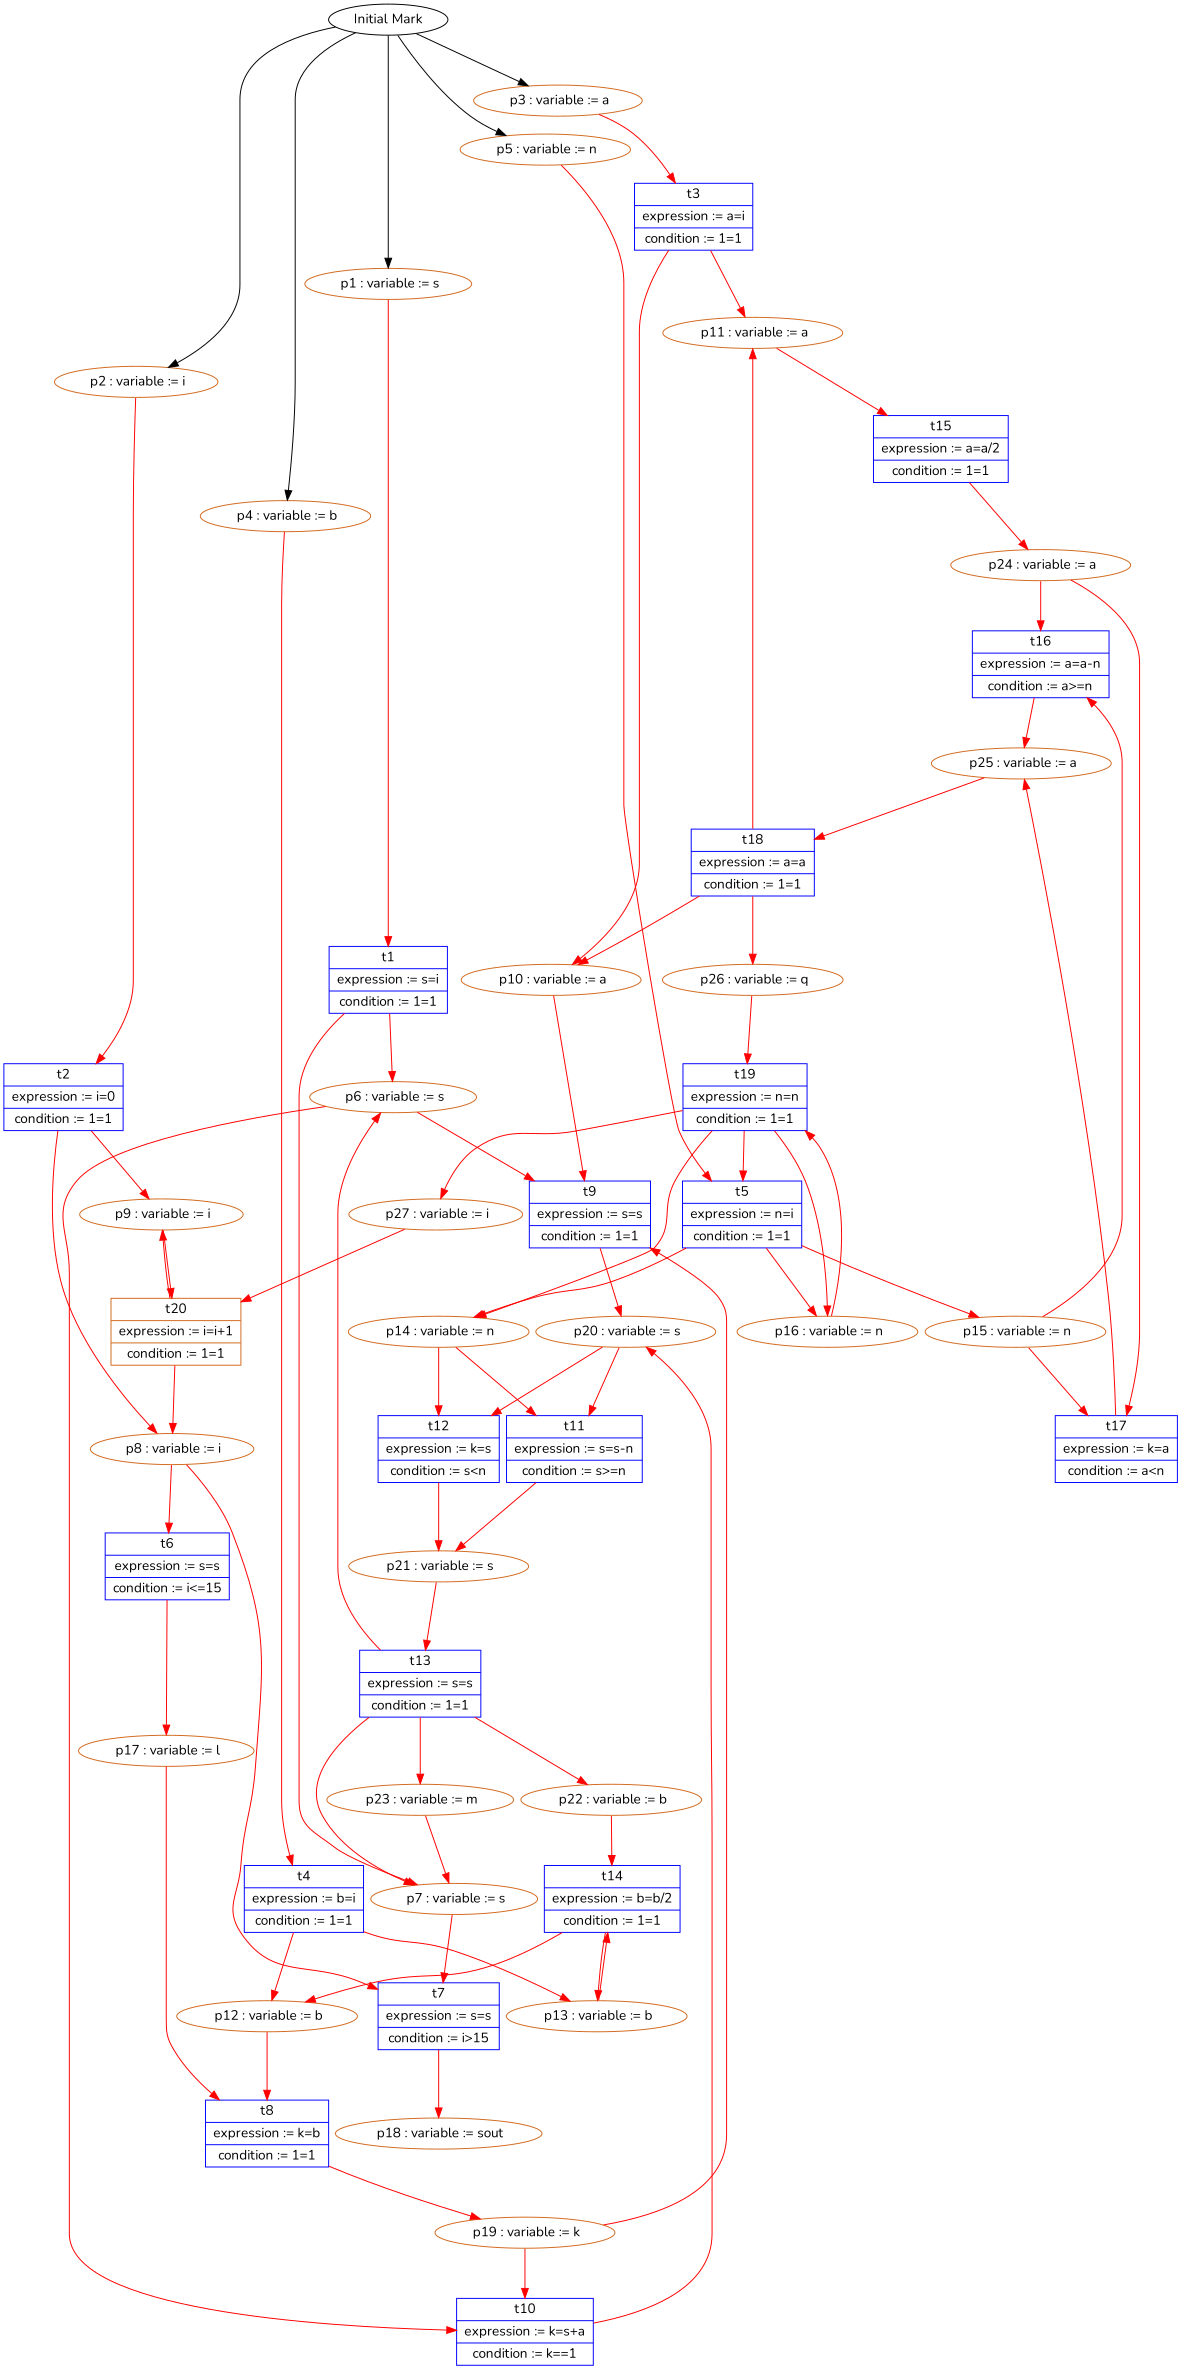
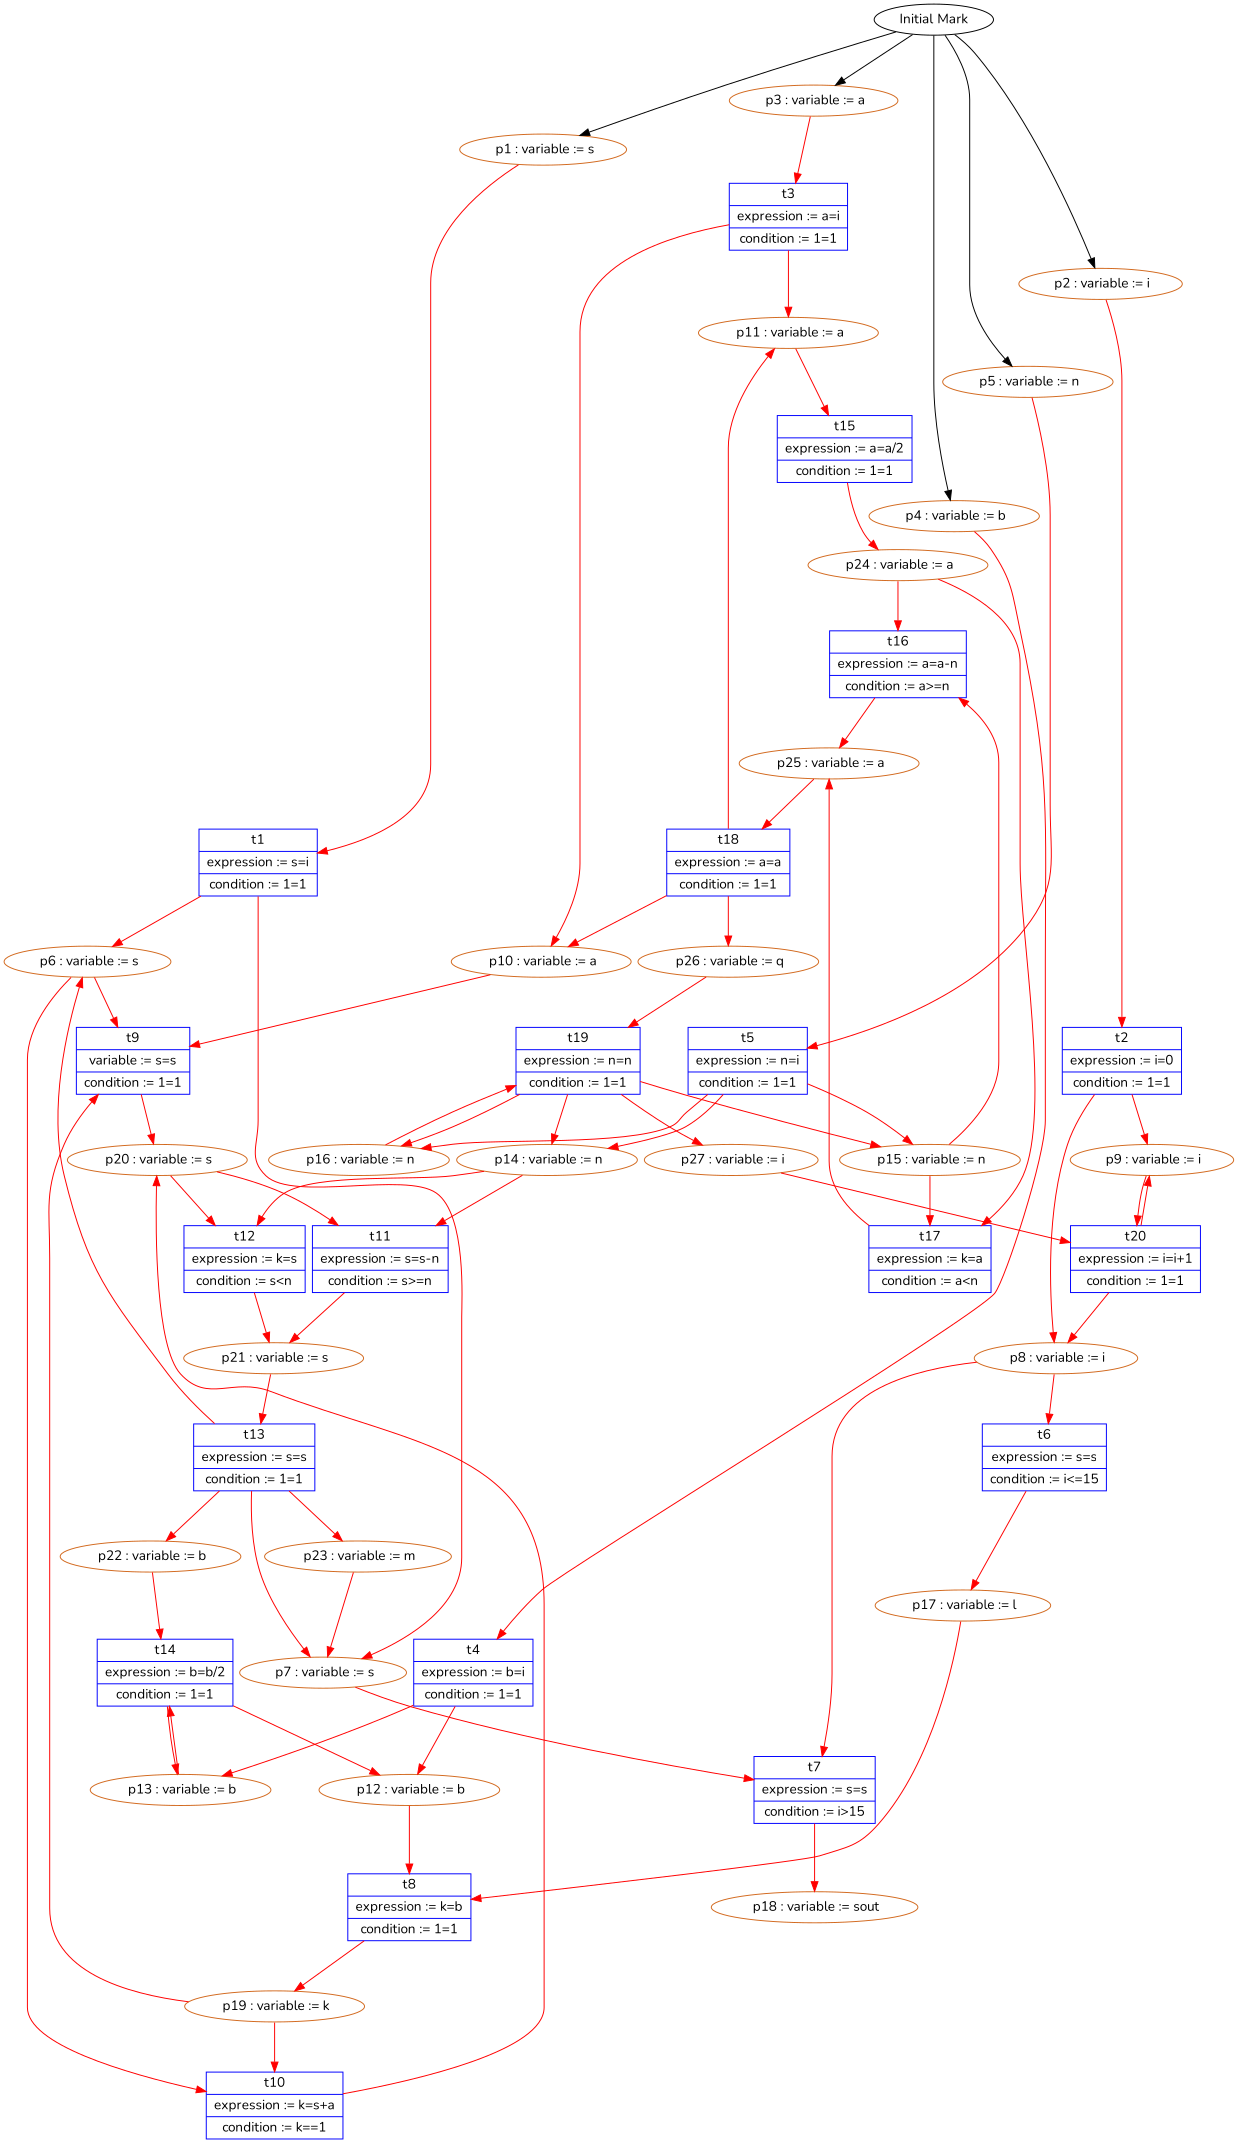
(744, 1151) -> (755, 1114)
(590, 1214) -> (133, 1060)
(176, 1332) -> (1136, 1259)
